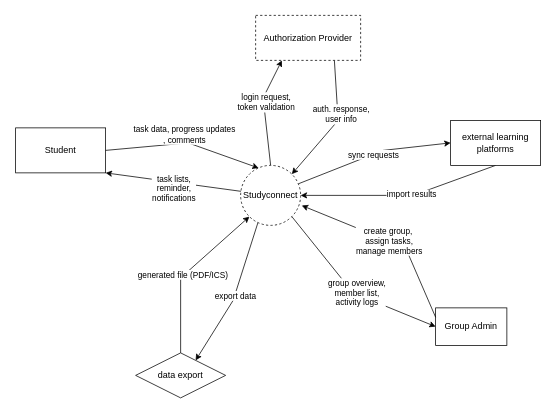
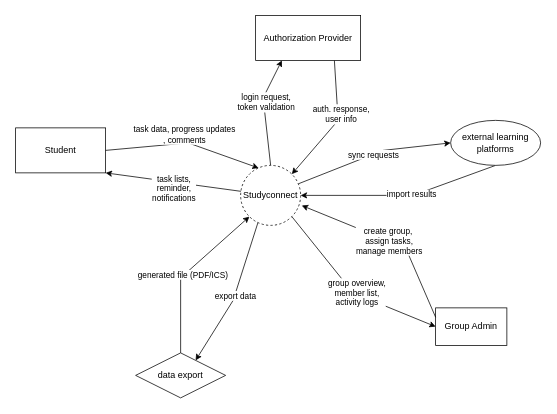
(308, 38) -> (308, 38)
(495, 143) -> (495, 143)
